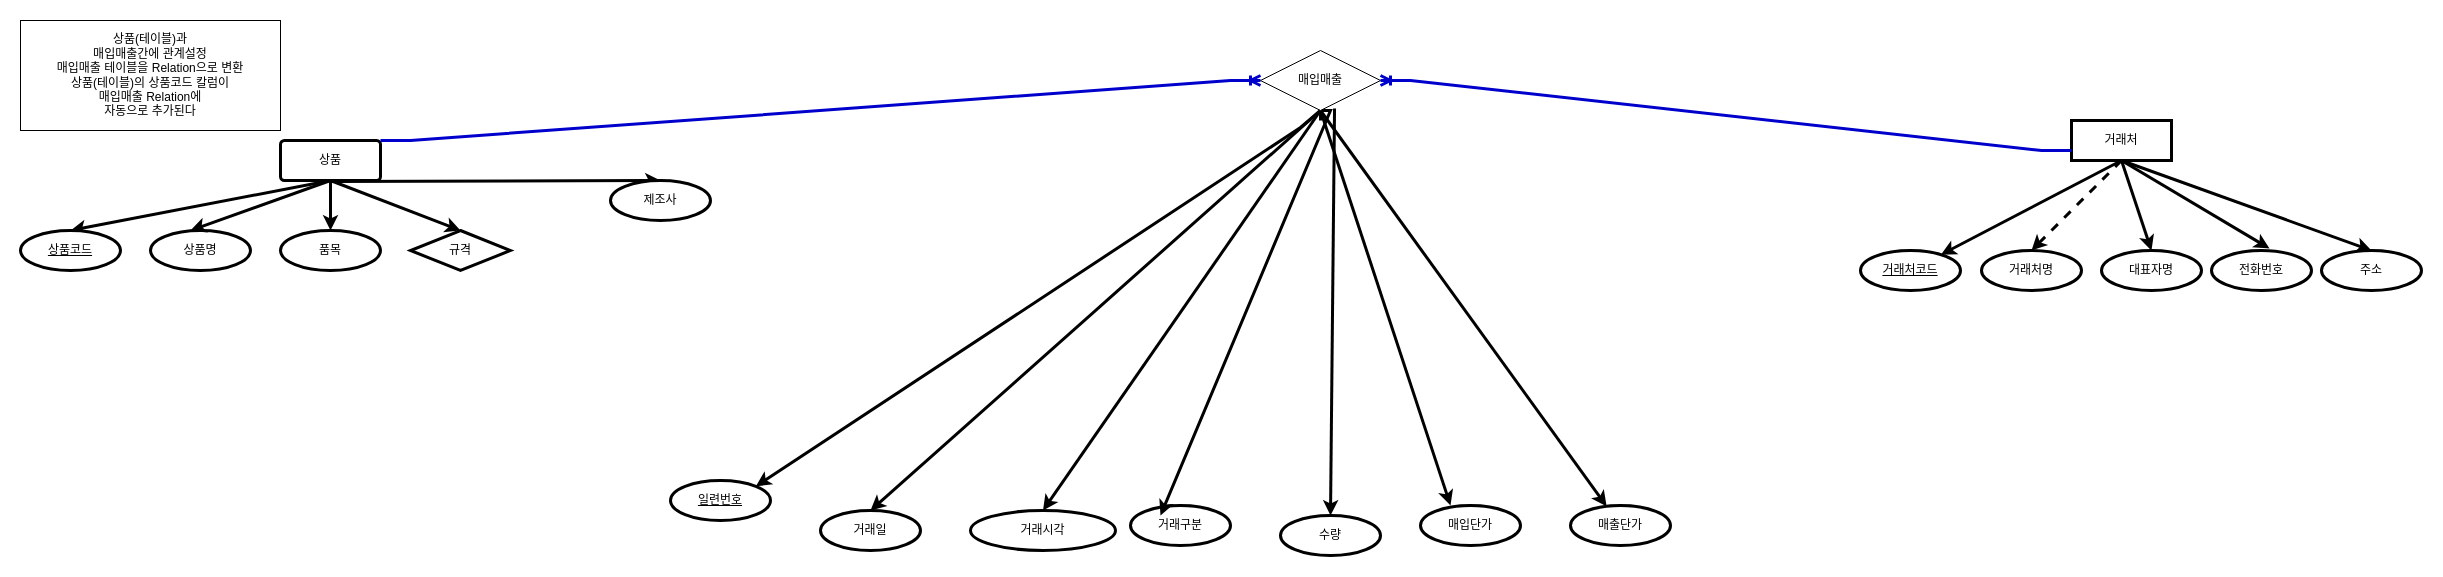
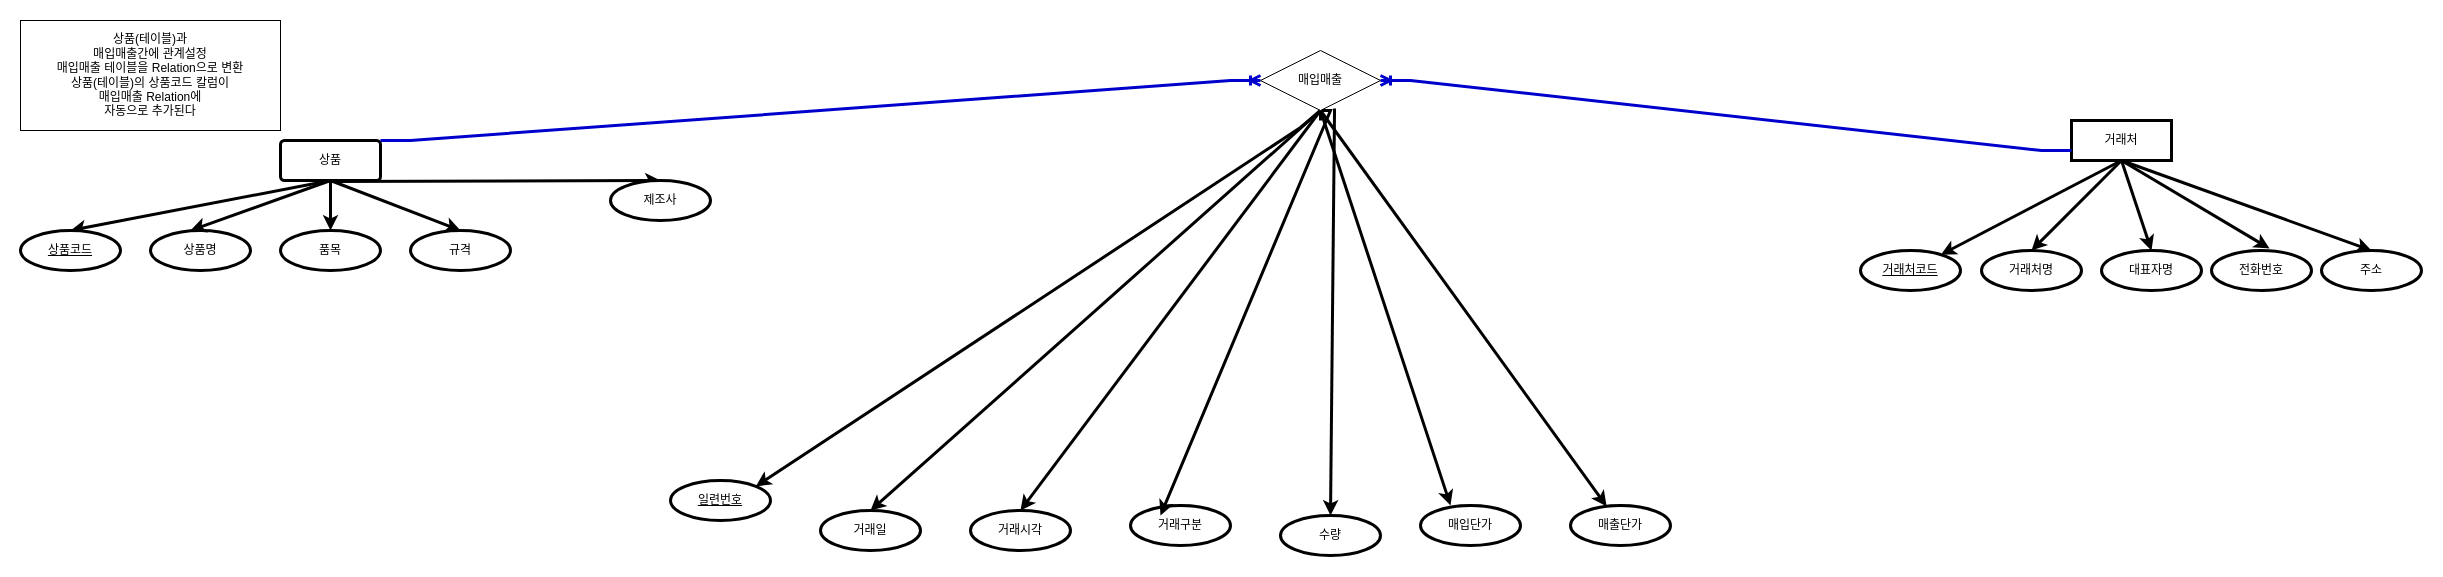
(2082, 200) -> (2082, 200)
(461, 251) -> (461, 251)
(1043, 531) -> (1021, 531)
